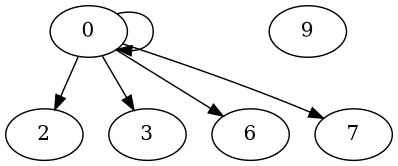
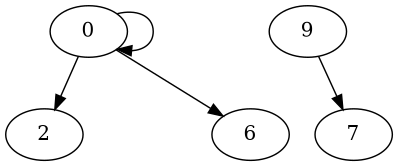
(217, 76) -> (328, 77)
(147, 135) -> none
